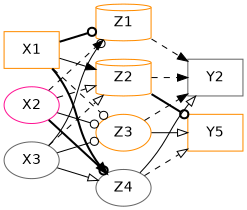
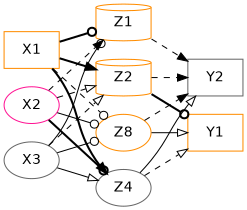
(71, 62) -> (71, 62)
(124, 133) -> (124, 133)
(215, 133) -> (215, 133)
